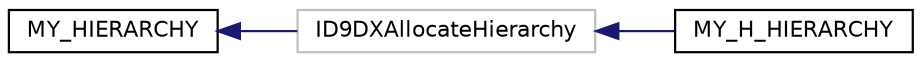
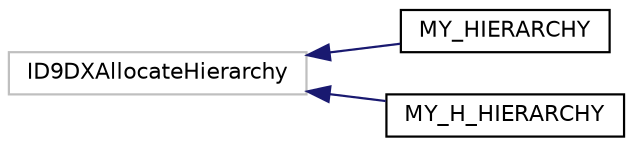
(269, 31) -> (365, 48)
